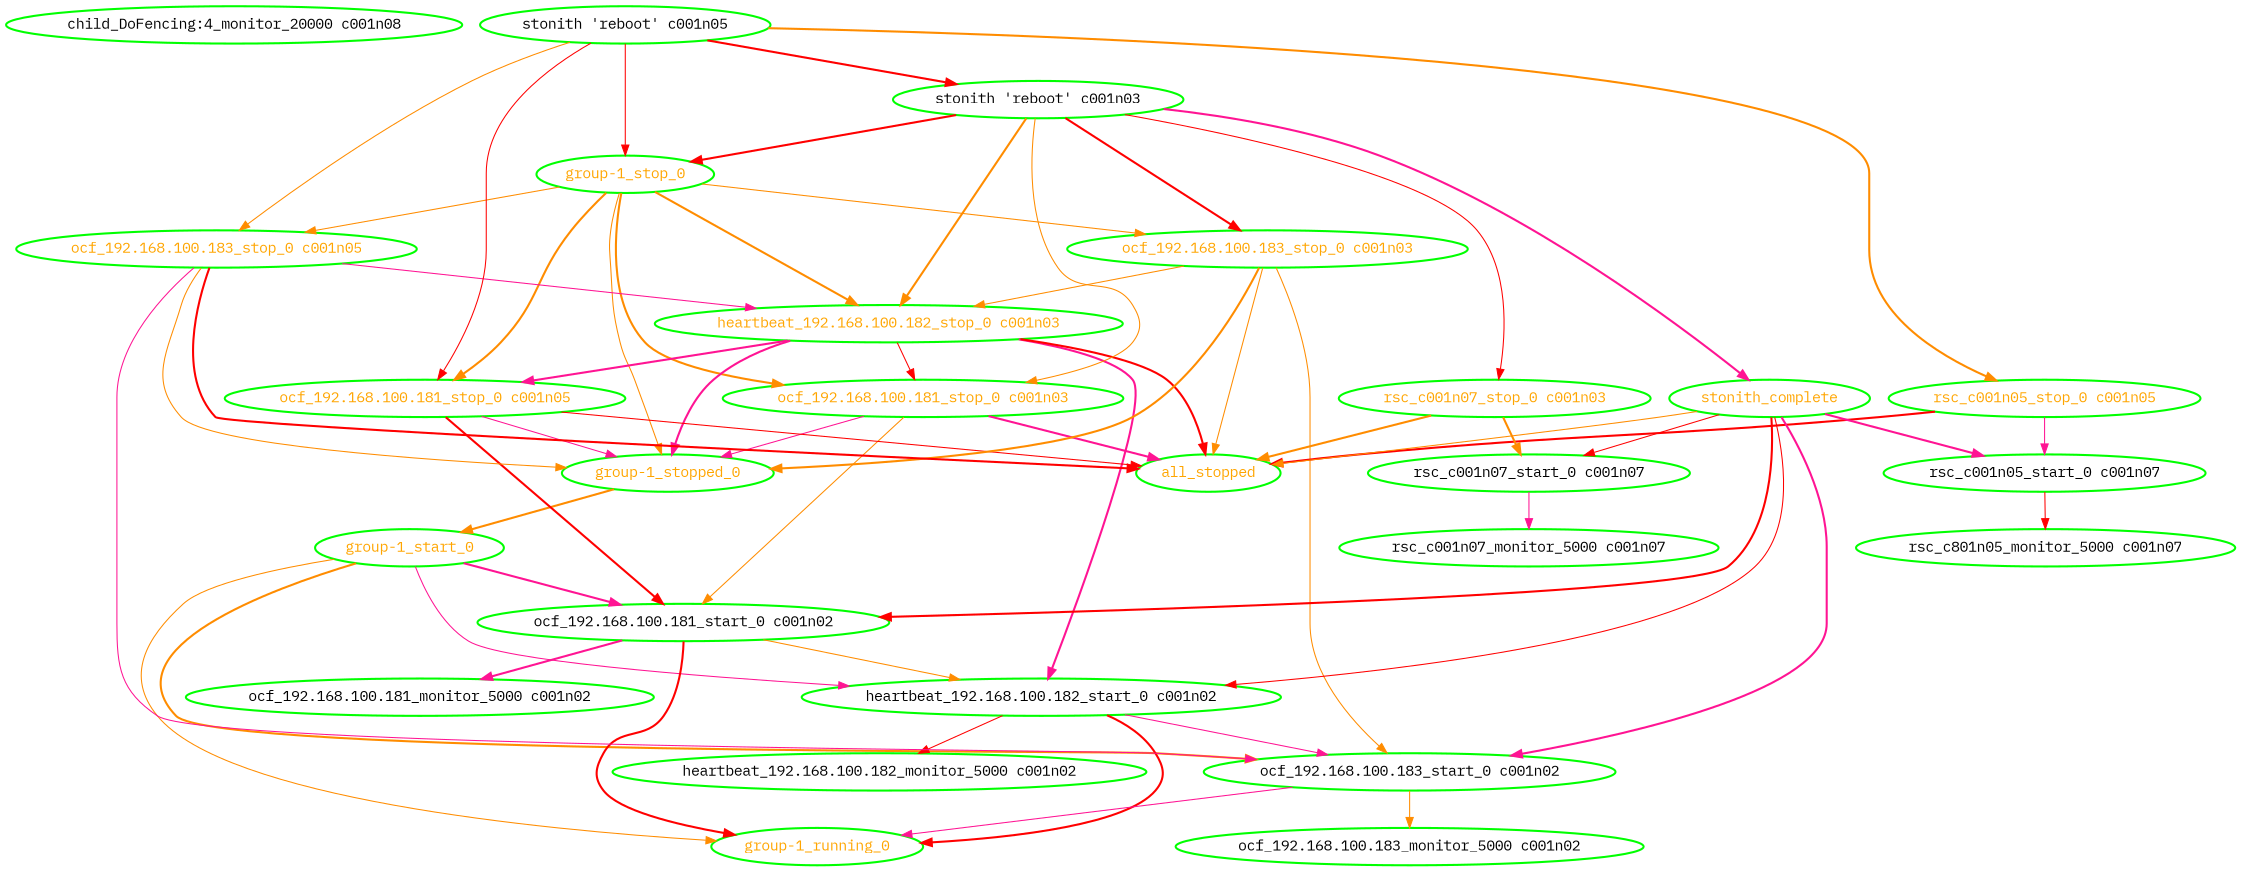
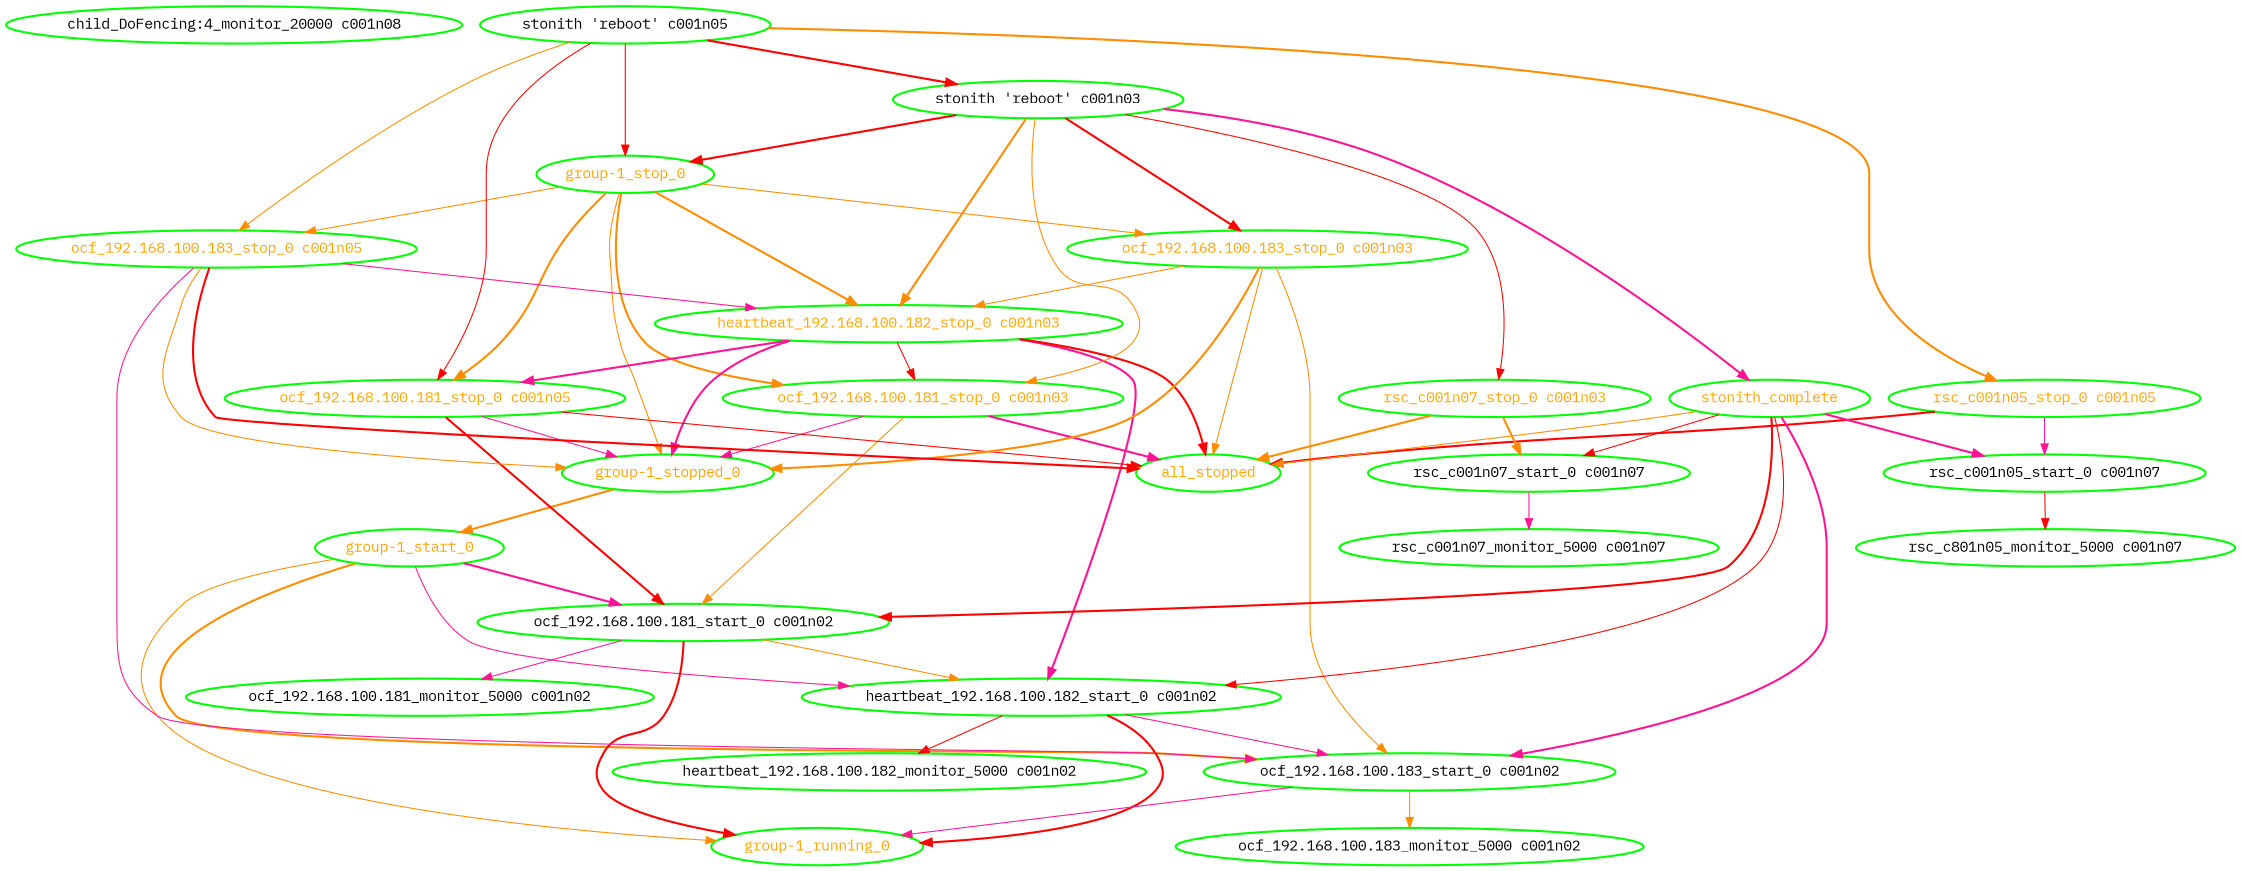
(567, 656) -> (567, 656)
